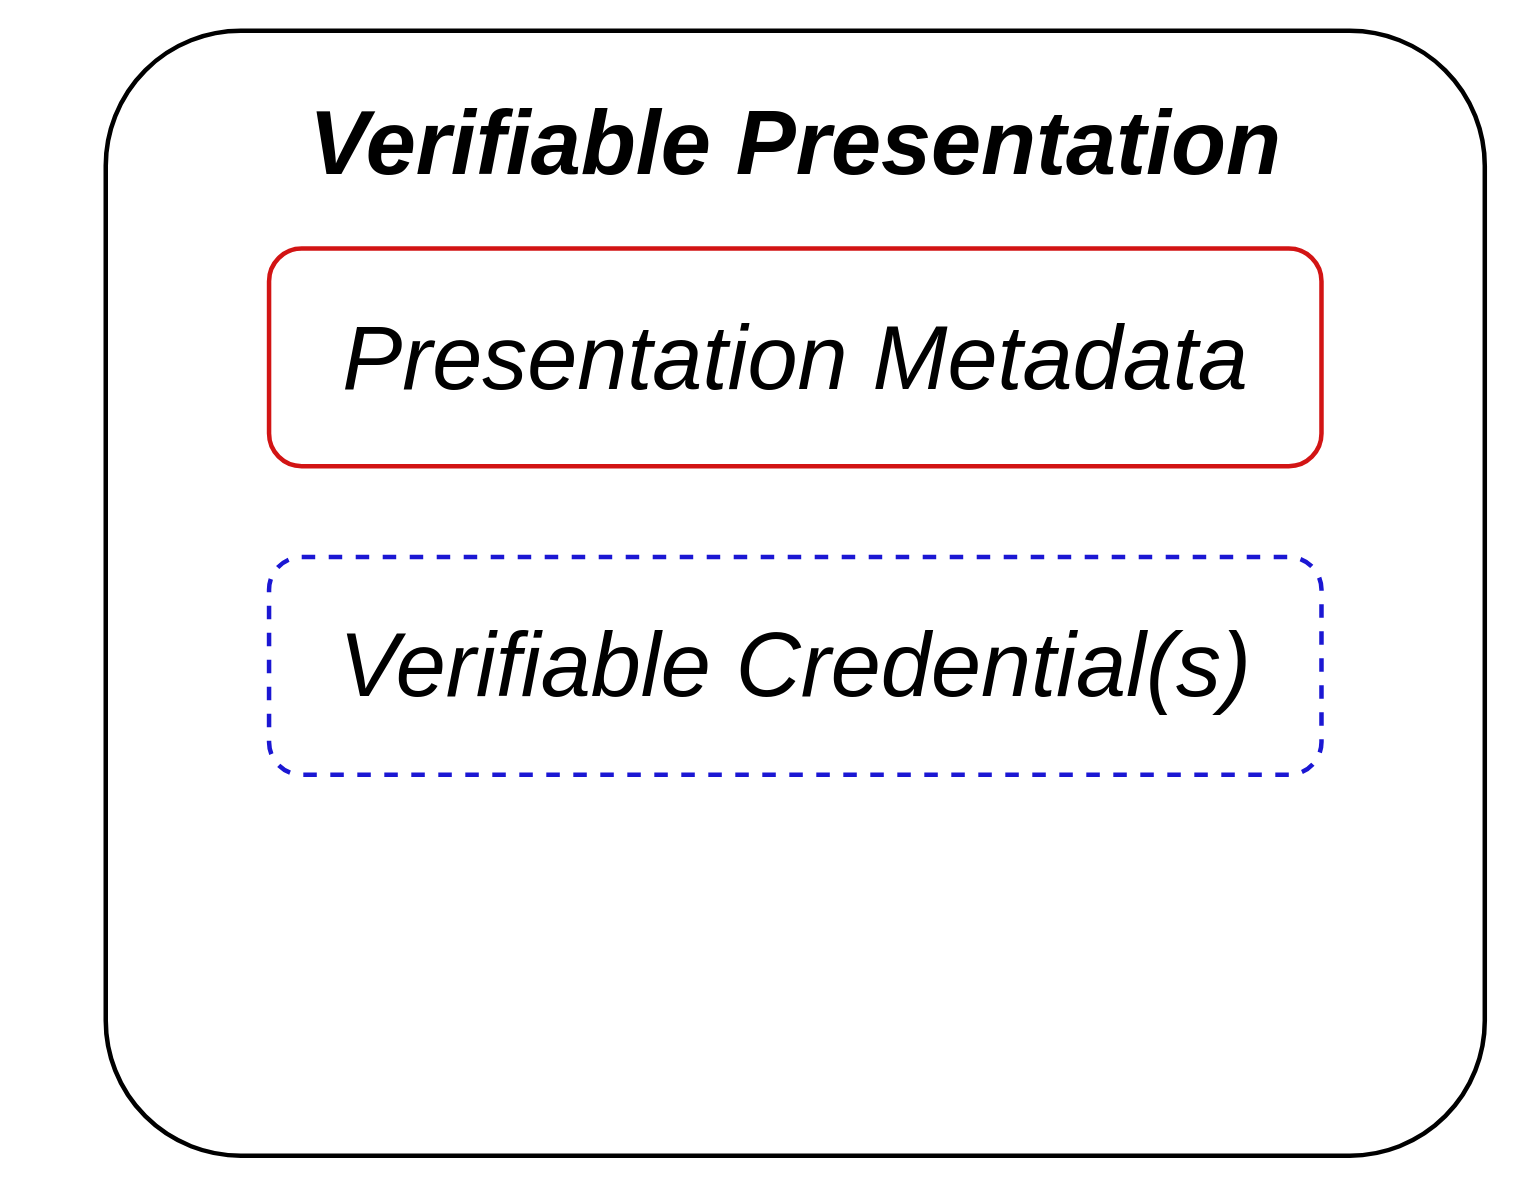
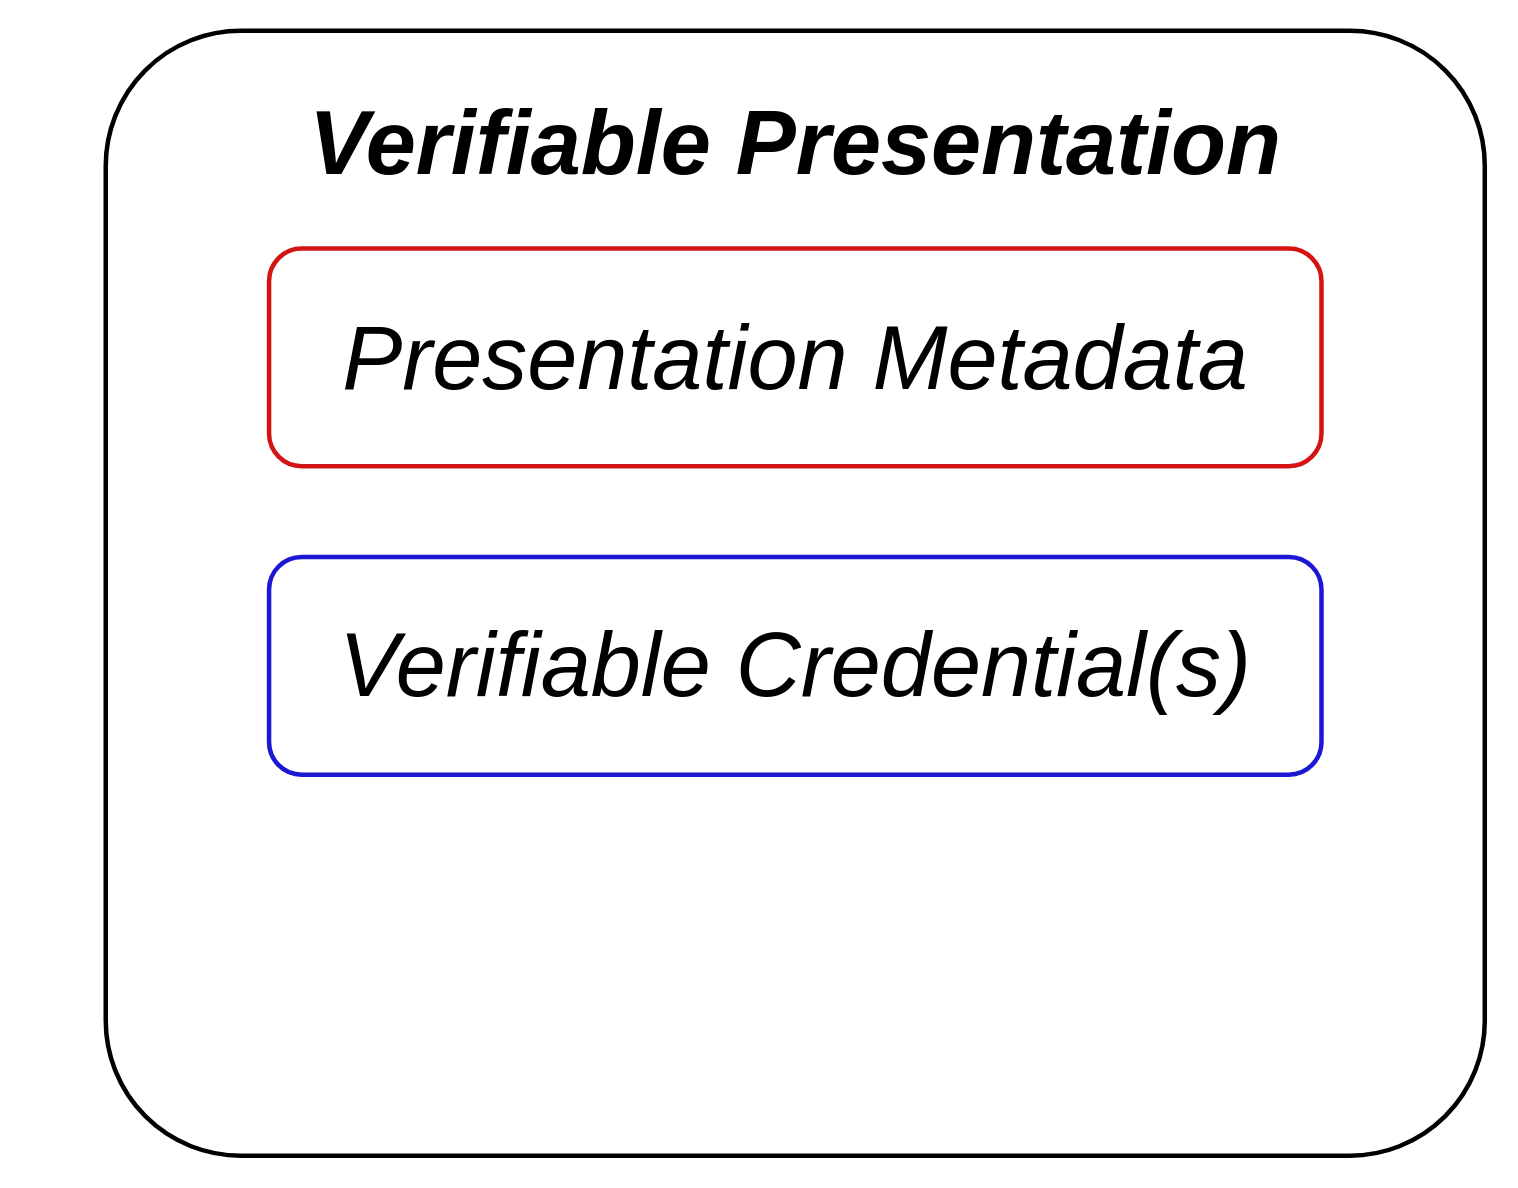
(795, 666) -> (795, 666)
